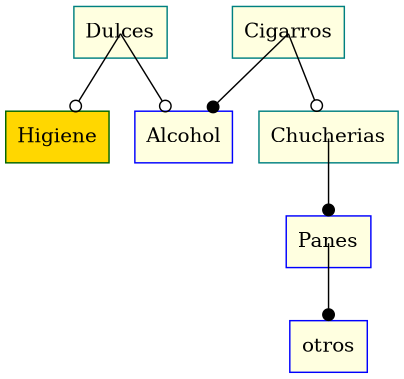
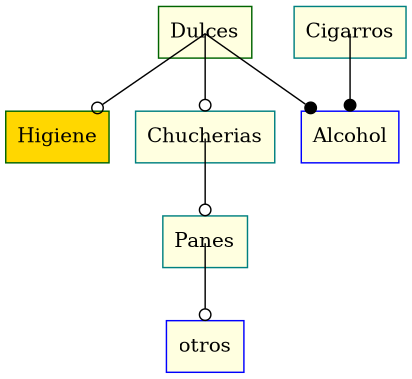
(121, 32) -> (205, 32)
(141, 67) -> (255, 69)
(301, 67) -> (205, 67)
(329, 171) -> (205, 171)
(329, 242) -> (205, 242)
(329, 276) -> (205, 276)
